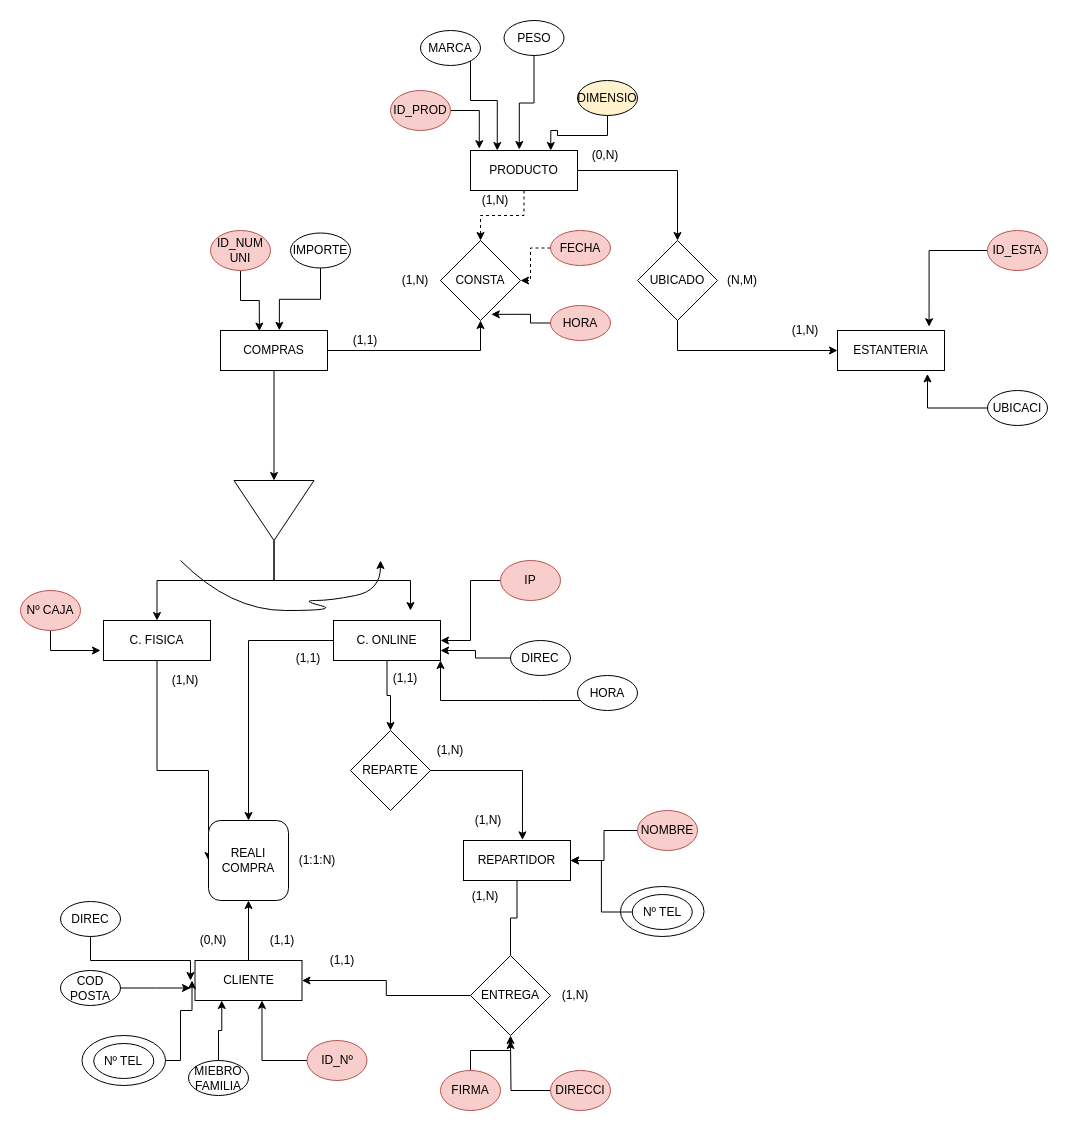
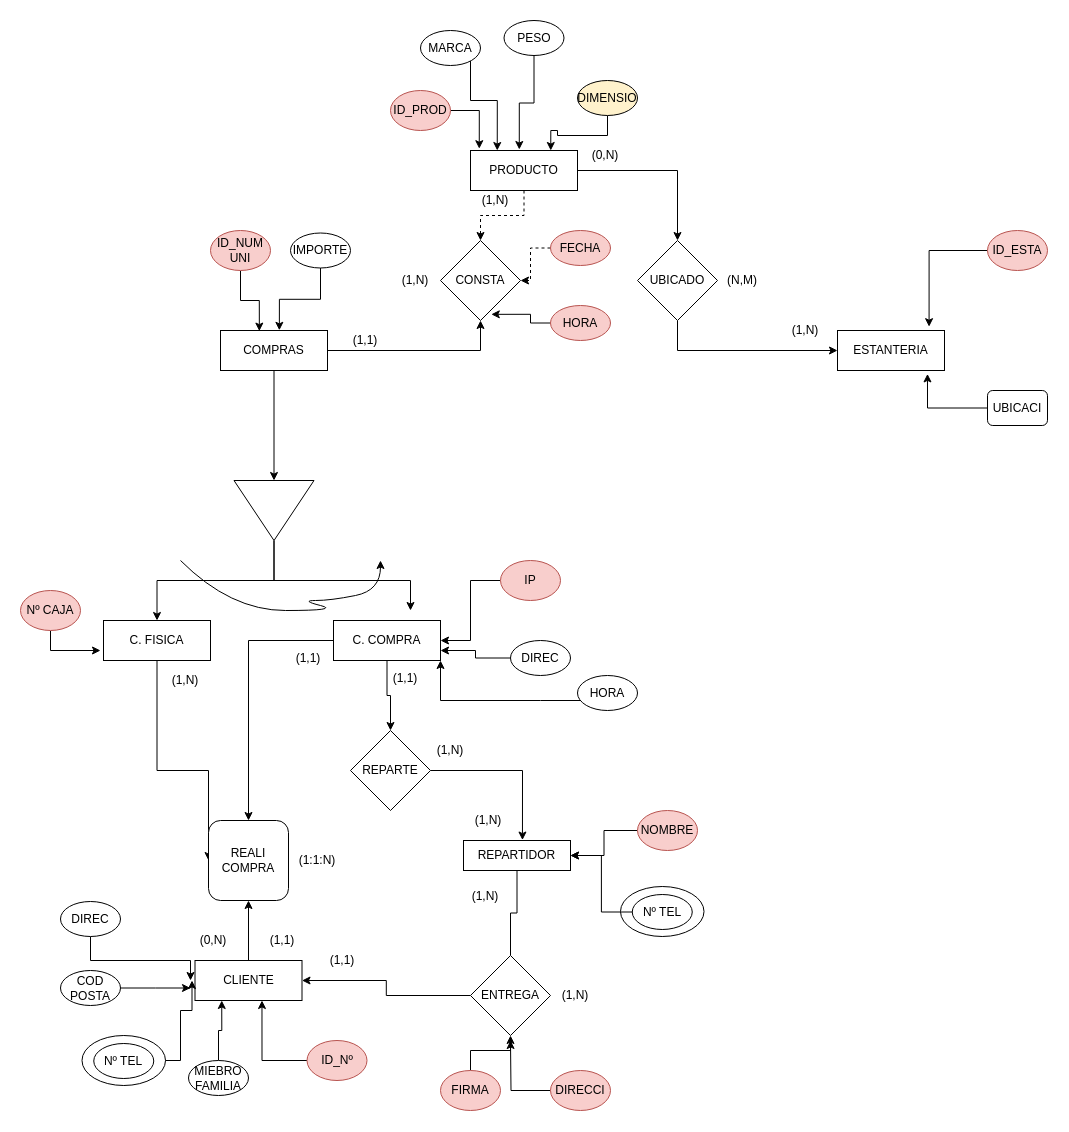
(1018, 408) -> (1018, 408)
(387, 641) -> (387, 641)
(517, 861) -> (517, 856)
